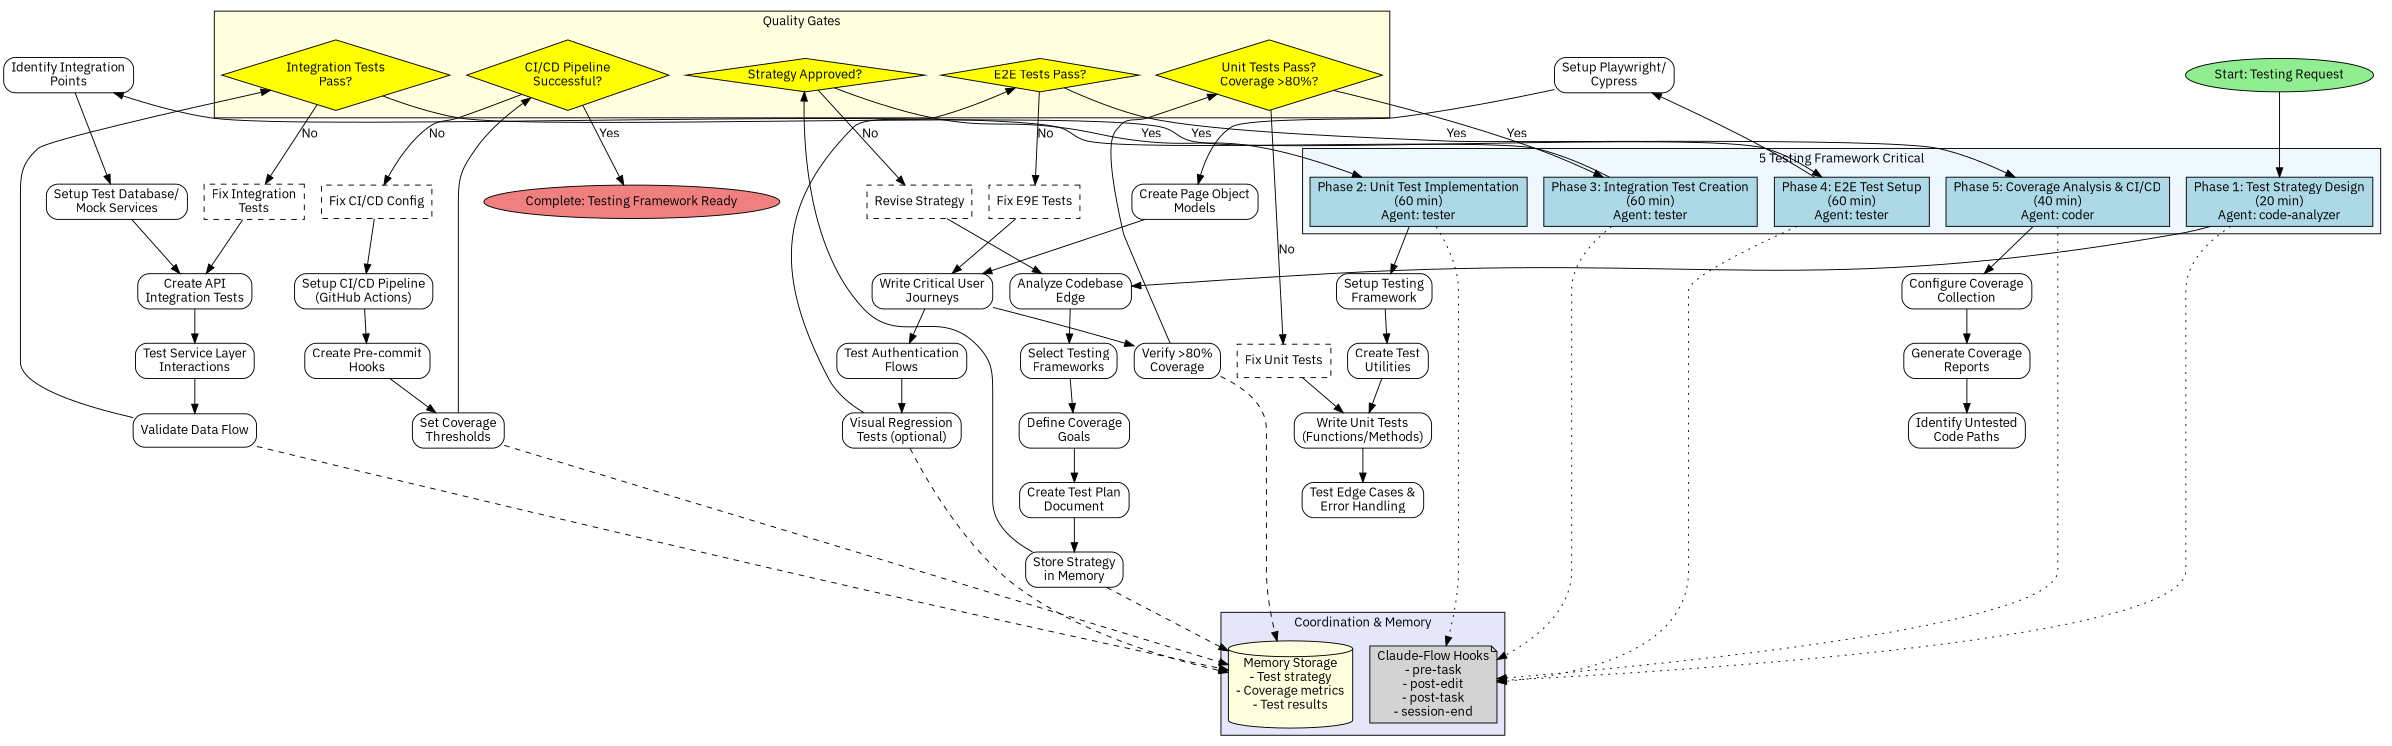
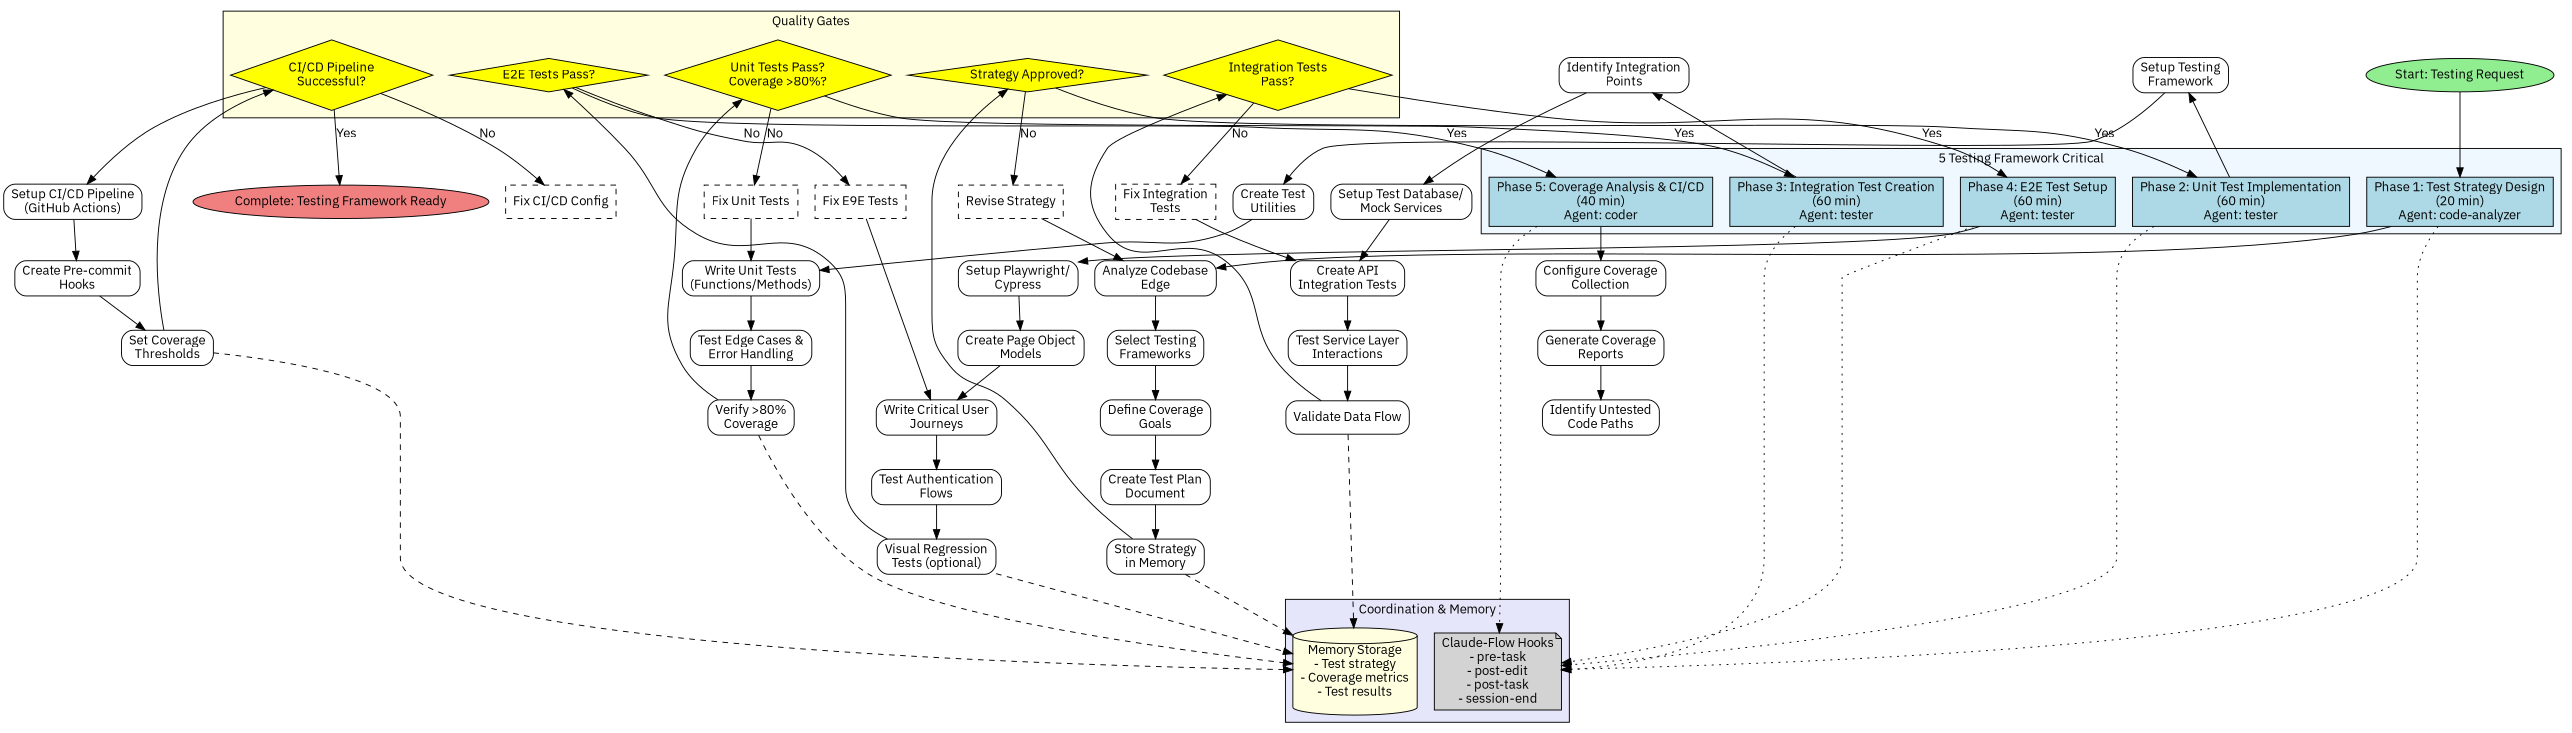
(371, 241) -> (172, 118)
(1059, 325) -> (751, 378)
